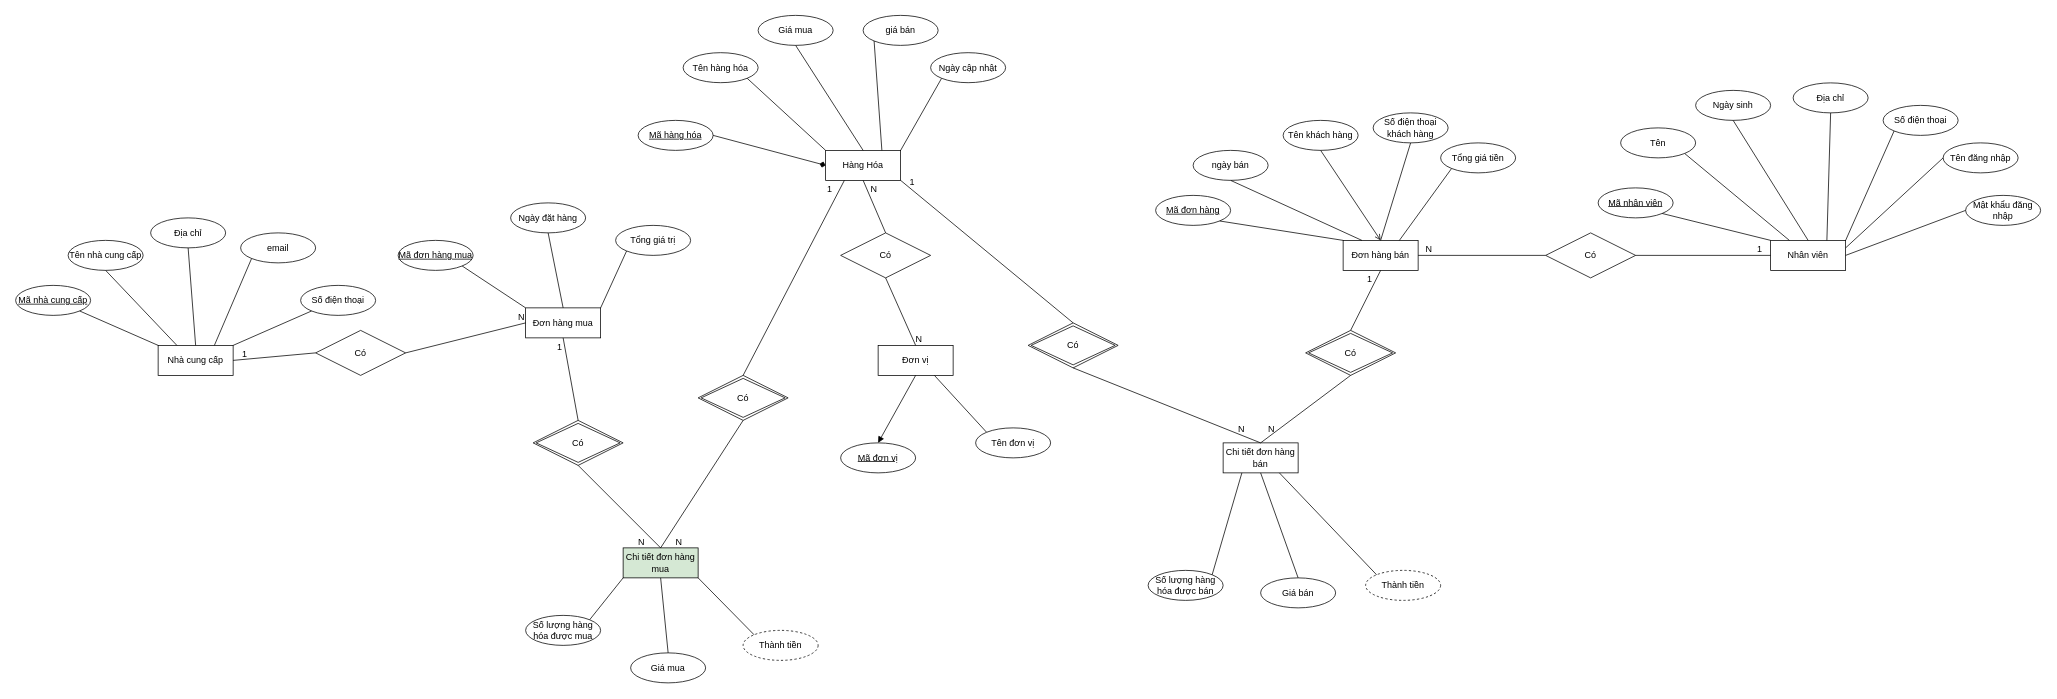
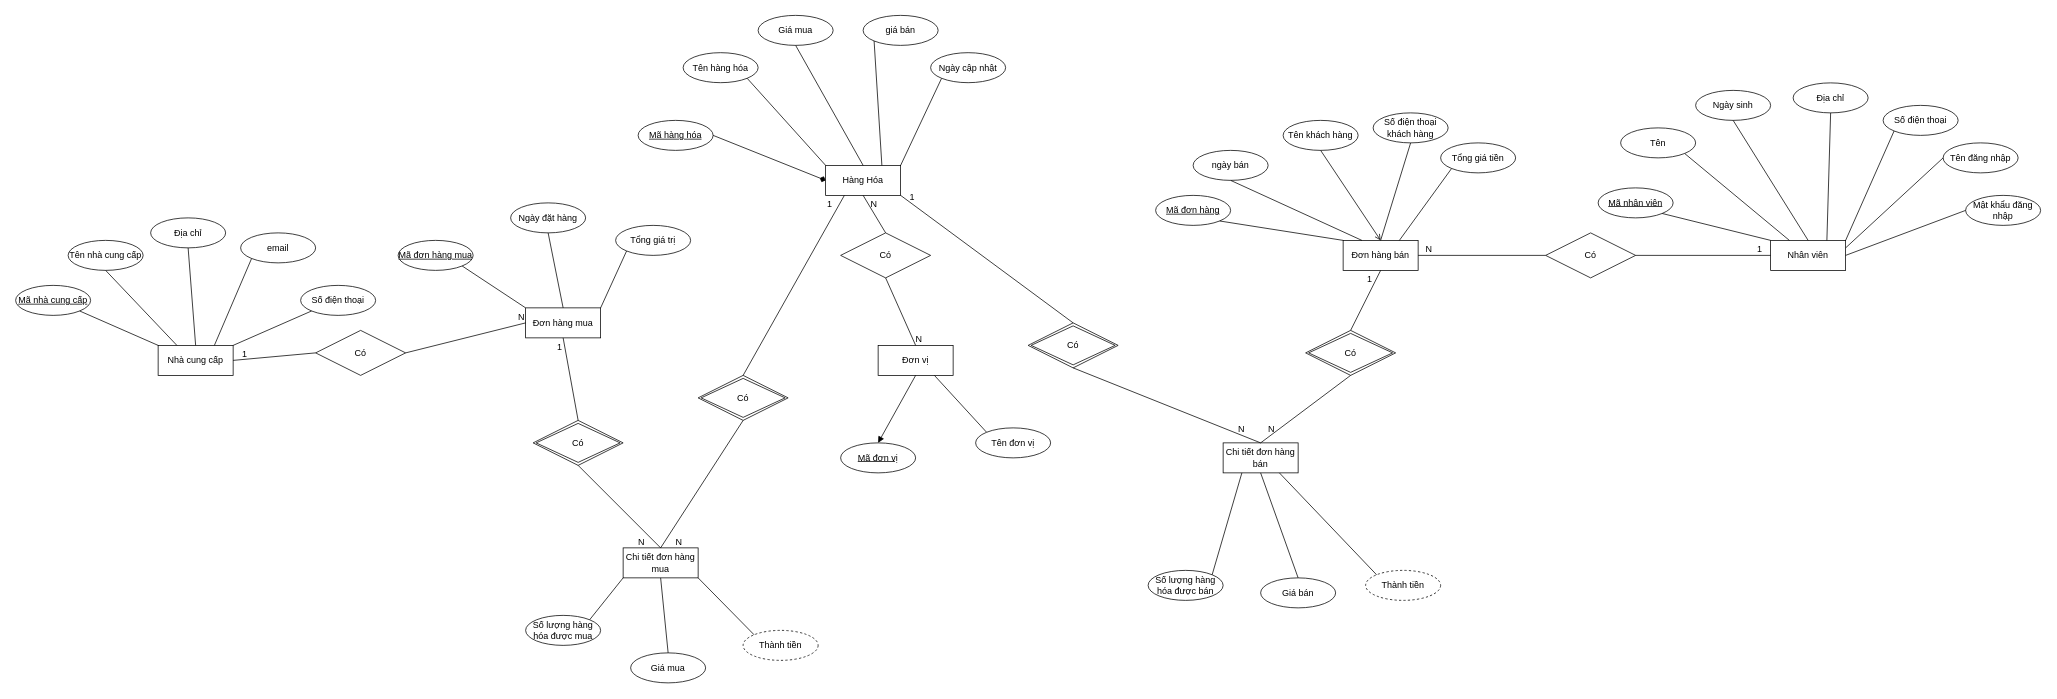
(863, 165) -> (863, 180)
(660, 563) -> (660, 563)
